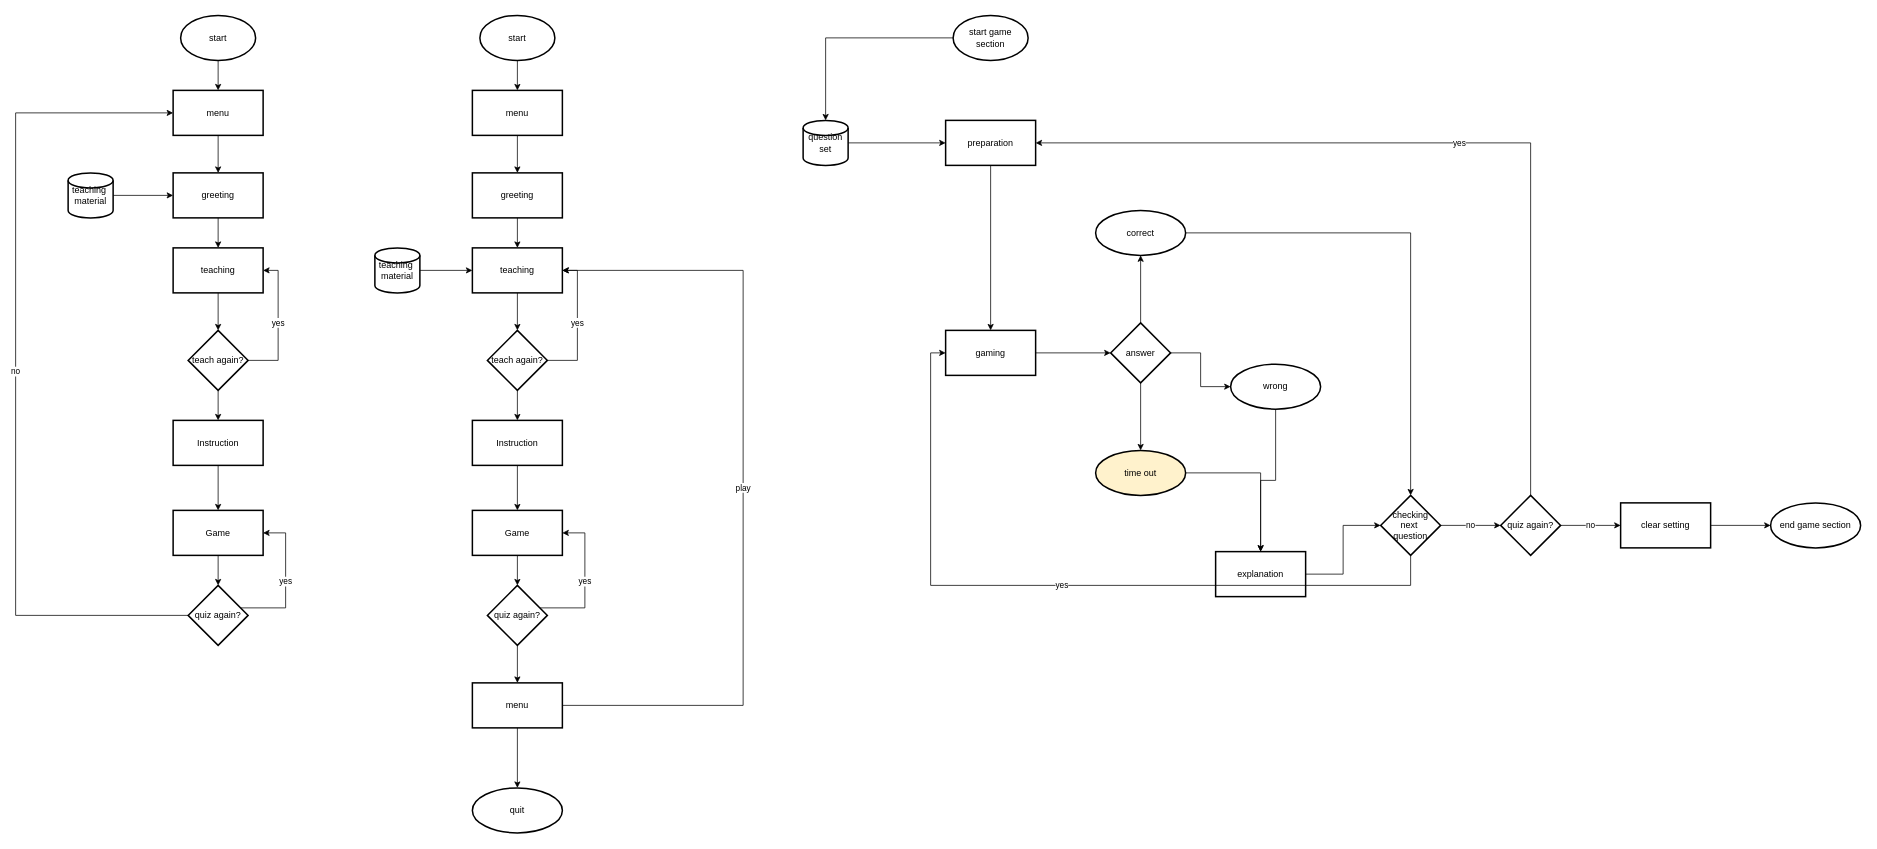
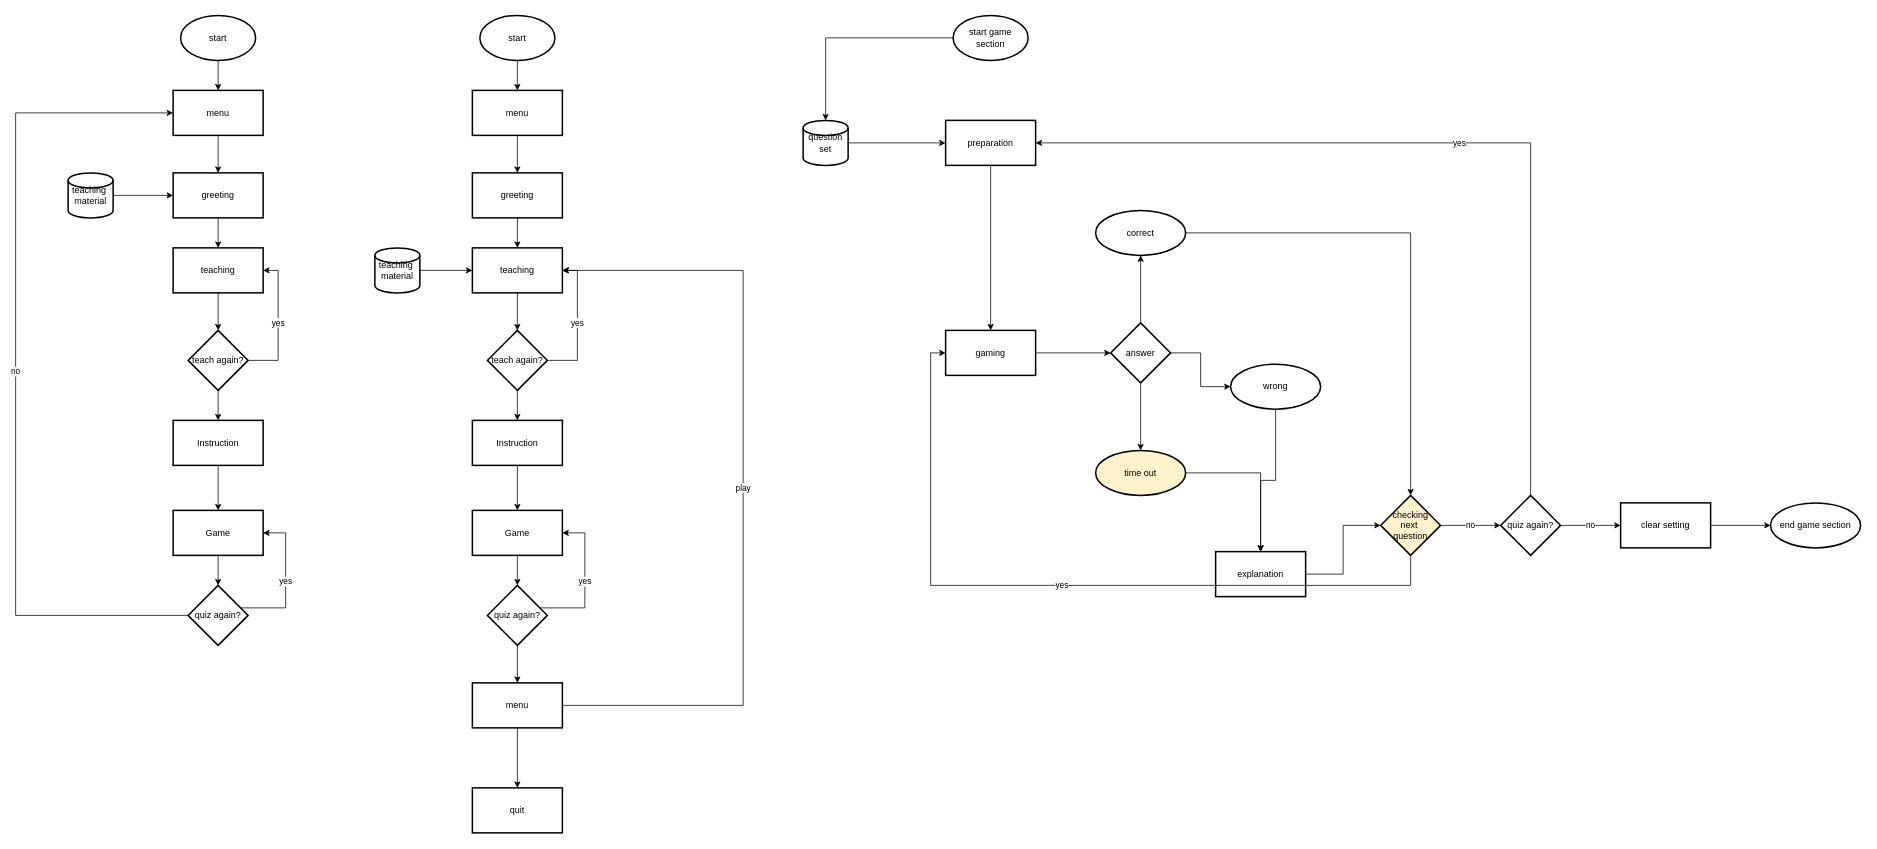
(1410, 525) -> (1410, 525)
(517, 810) -> (517, 810)
